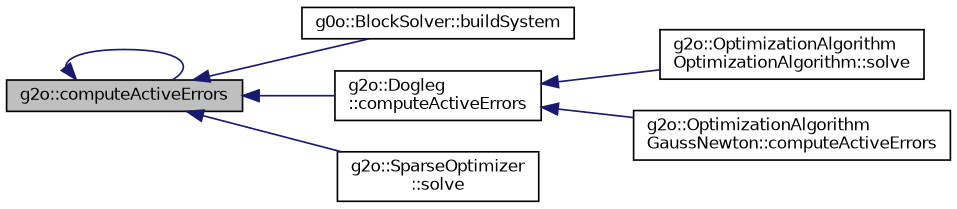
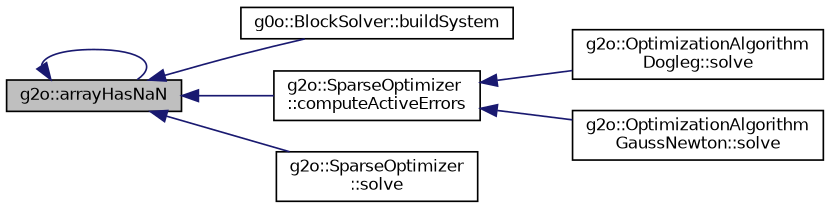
(792, 54) -> (698, 54)
(125, 96) -> (94, 96)
(438, 96) -> (377, 96)
(792, 135) -> (698, 135)
